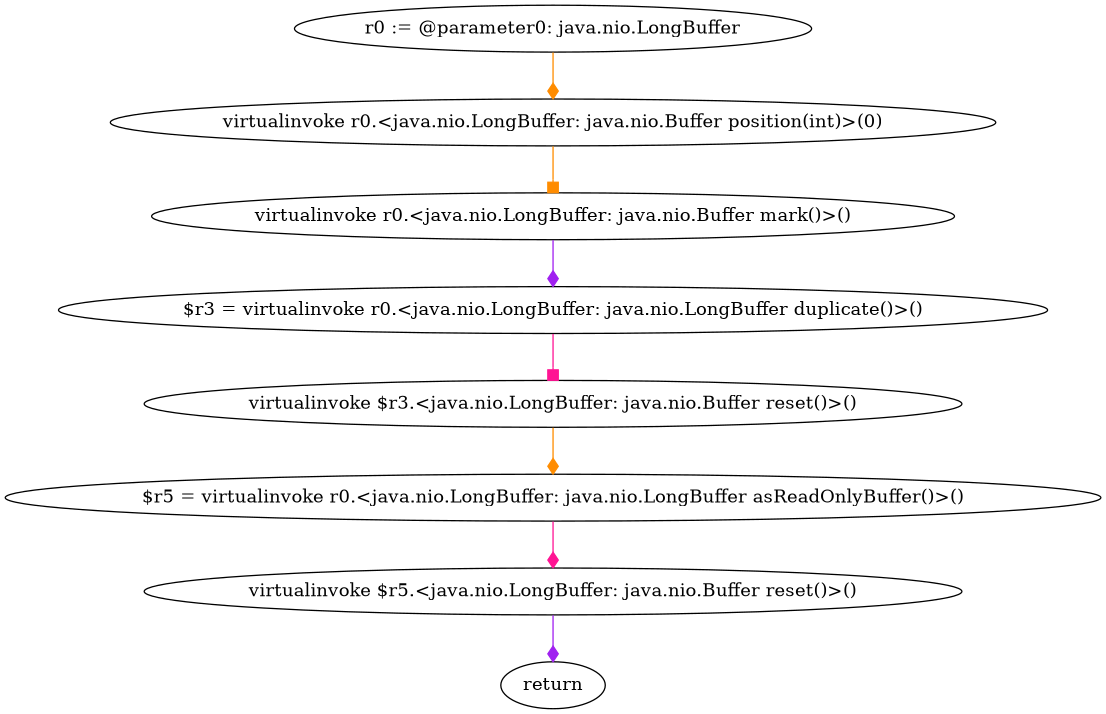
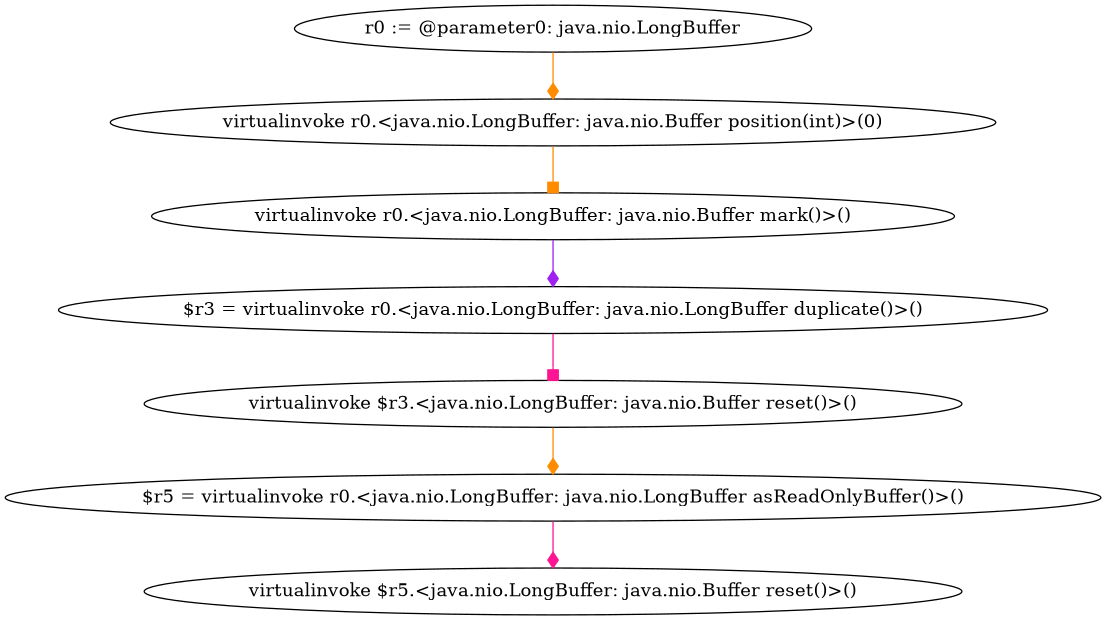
(553, 685) -> none
